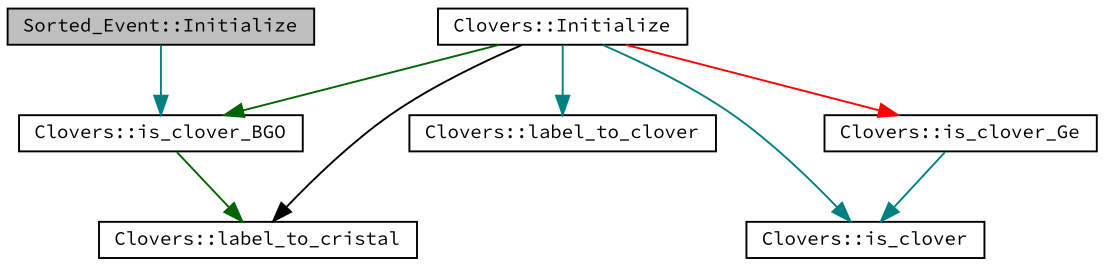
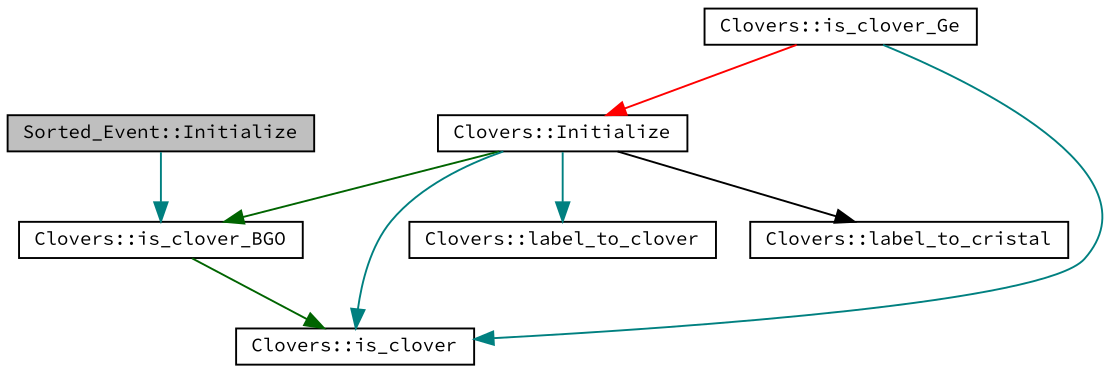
(752, 78) -> (711, 77)
(203, 180) -> (250, 289)
